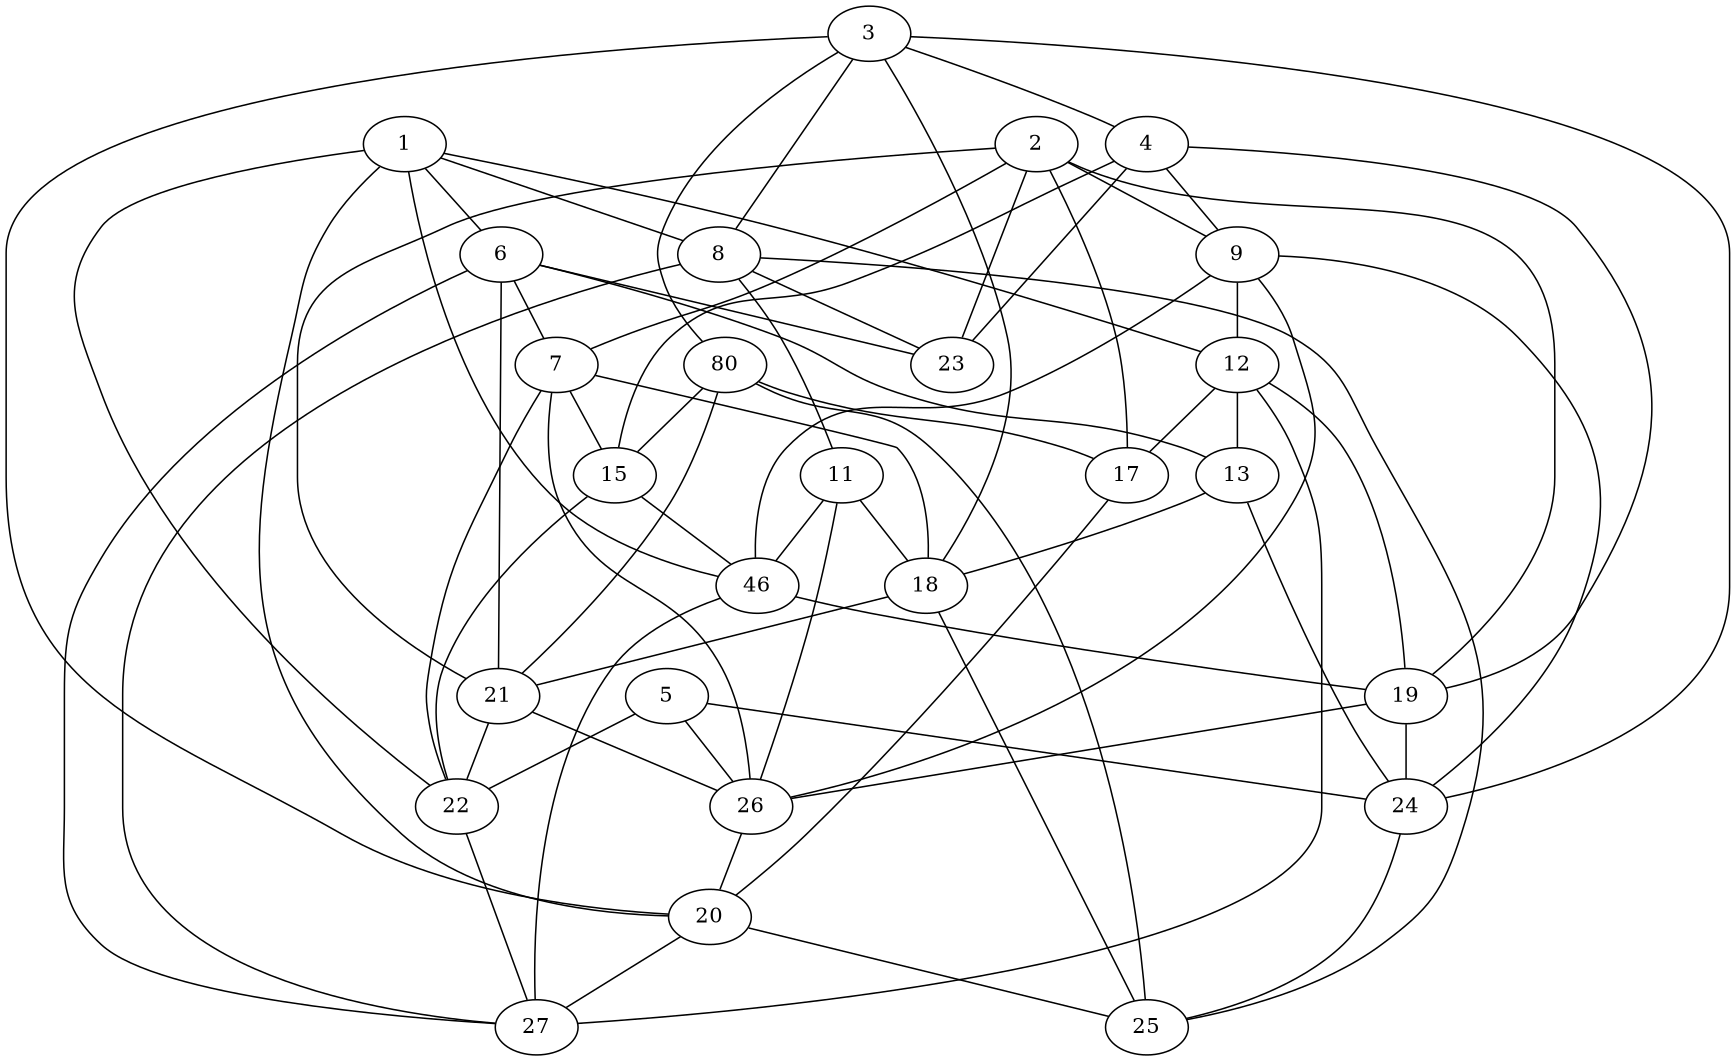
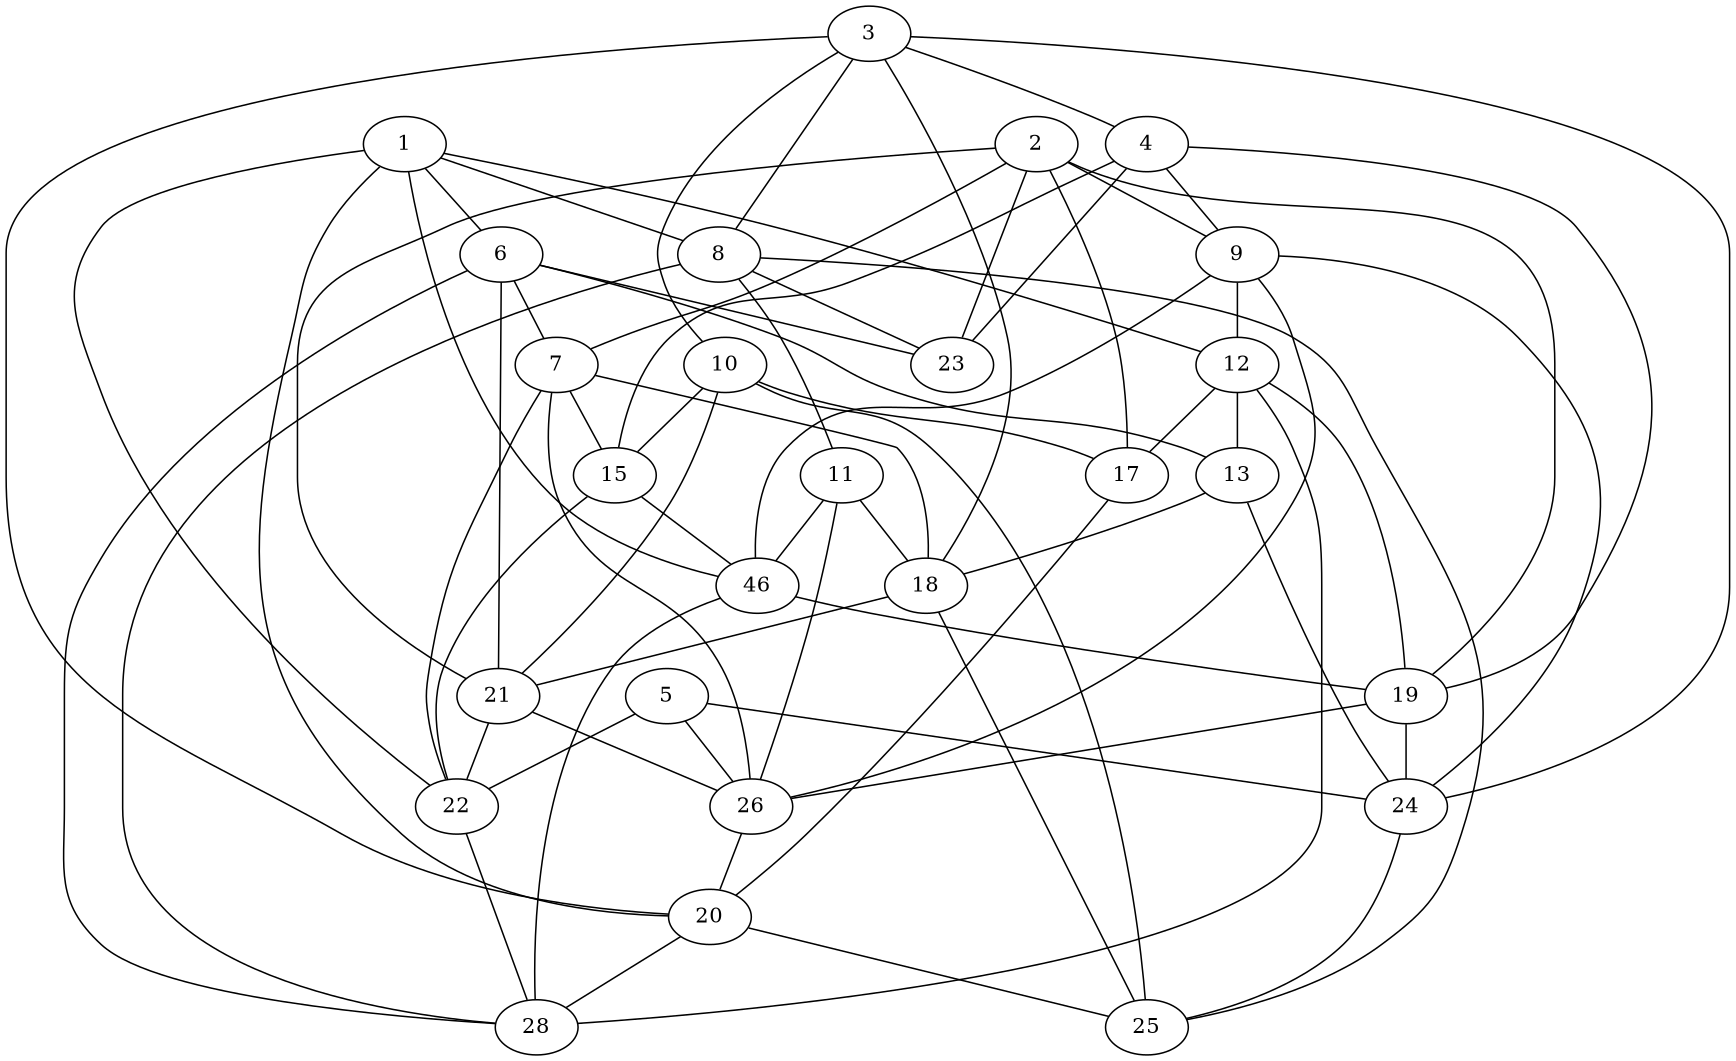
(725, 365) -> (725, 365)
(537, 1027) -> (537, 1027)
